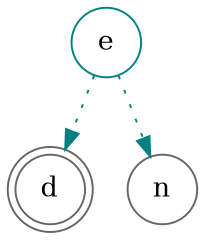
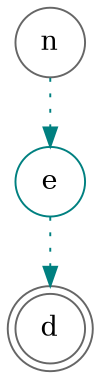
(131, 107) -> (50, 103)
